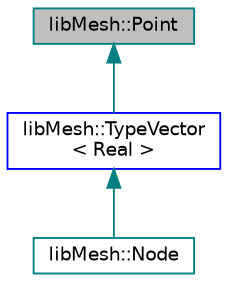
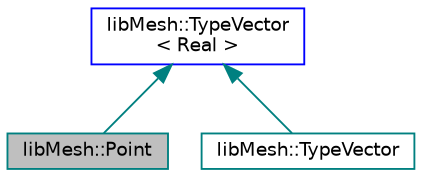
(114, 88) -> (131, 106)
(114, 256) -> (308, 151)
